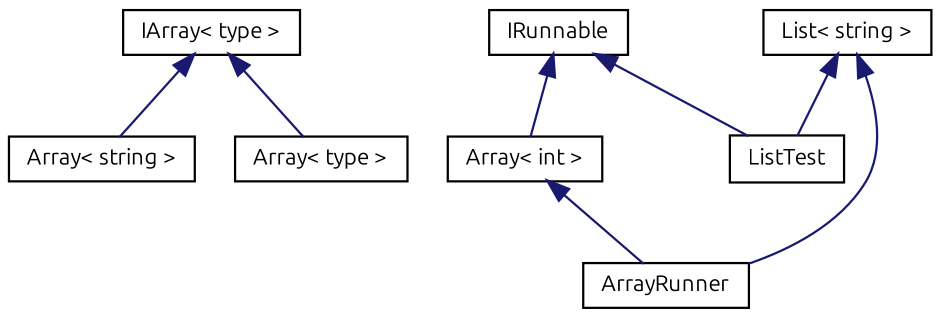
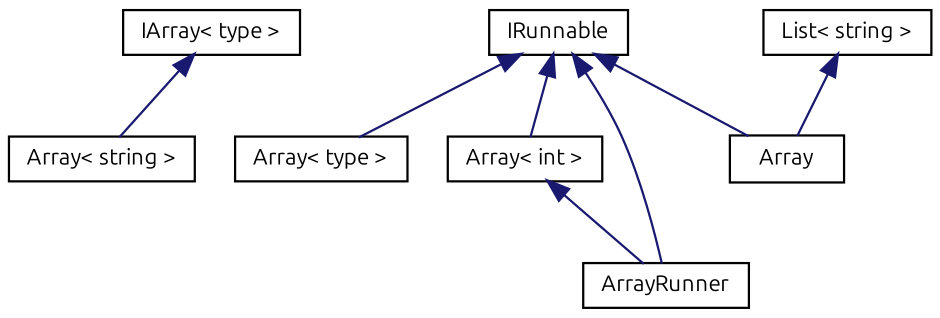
(274, 104) -> (430, 101)
(787, 159) -> (787, 159)
(855, 197) -> (633, 164)
